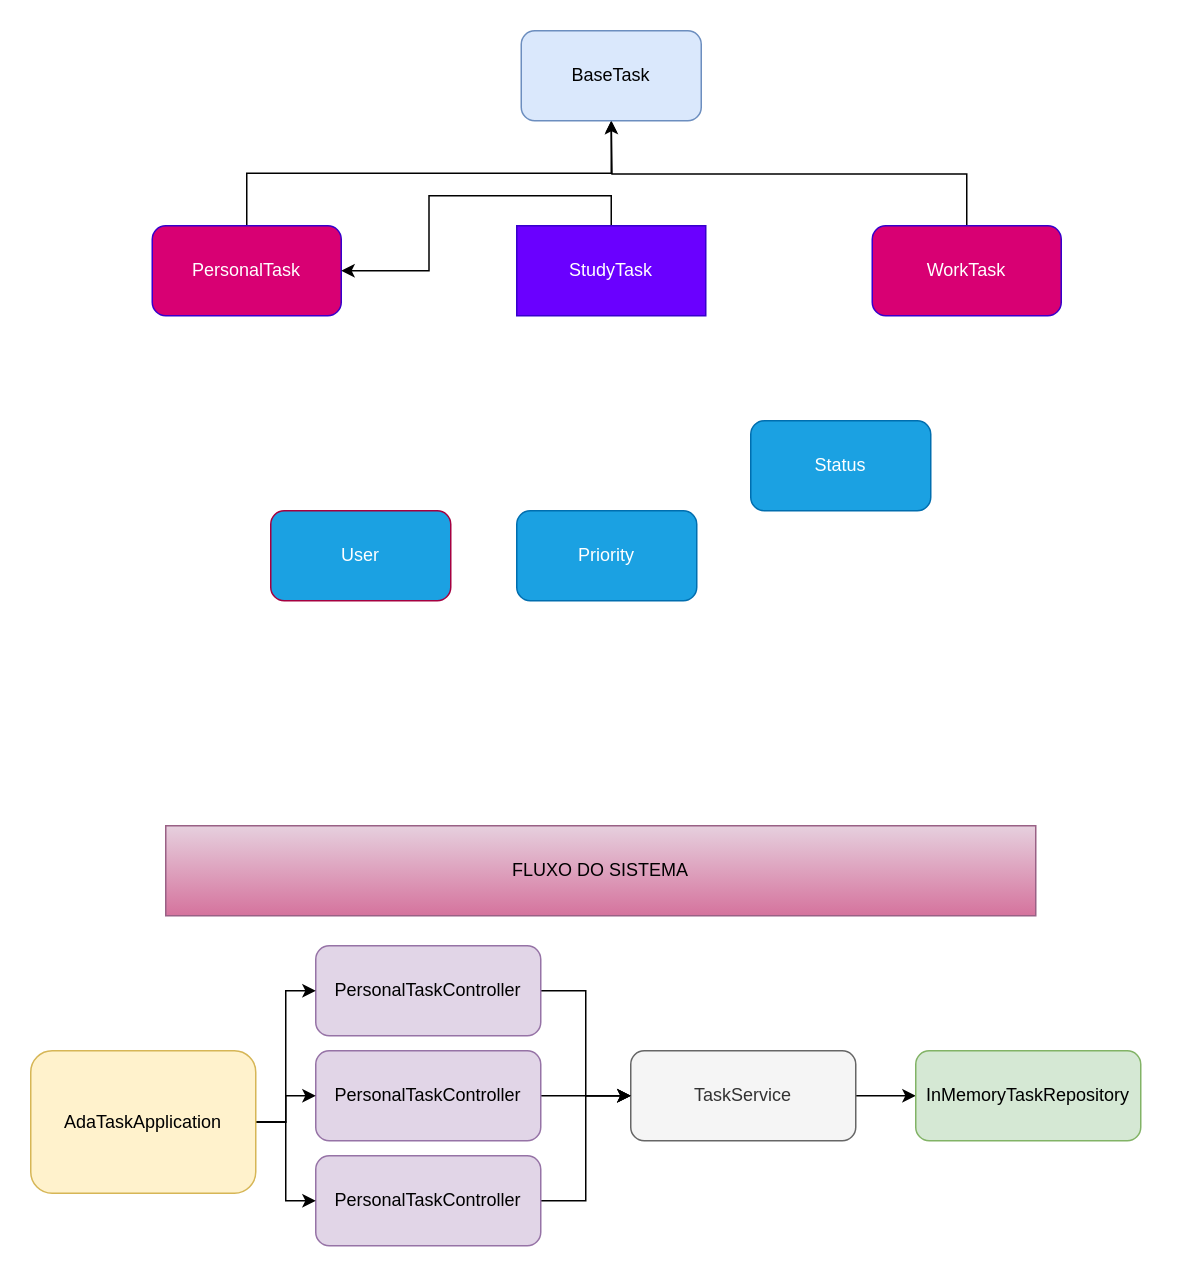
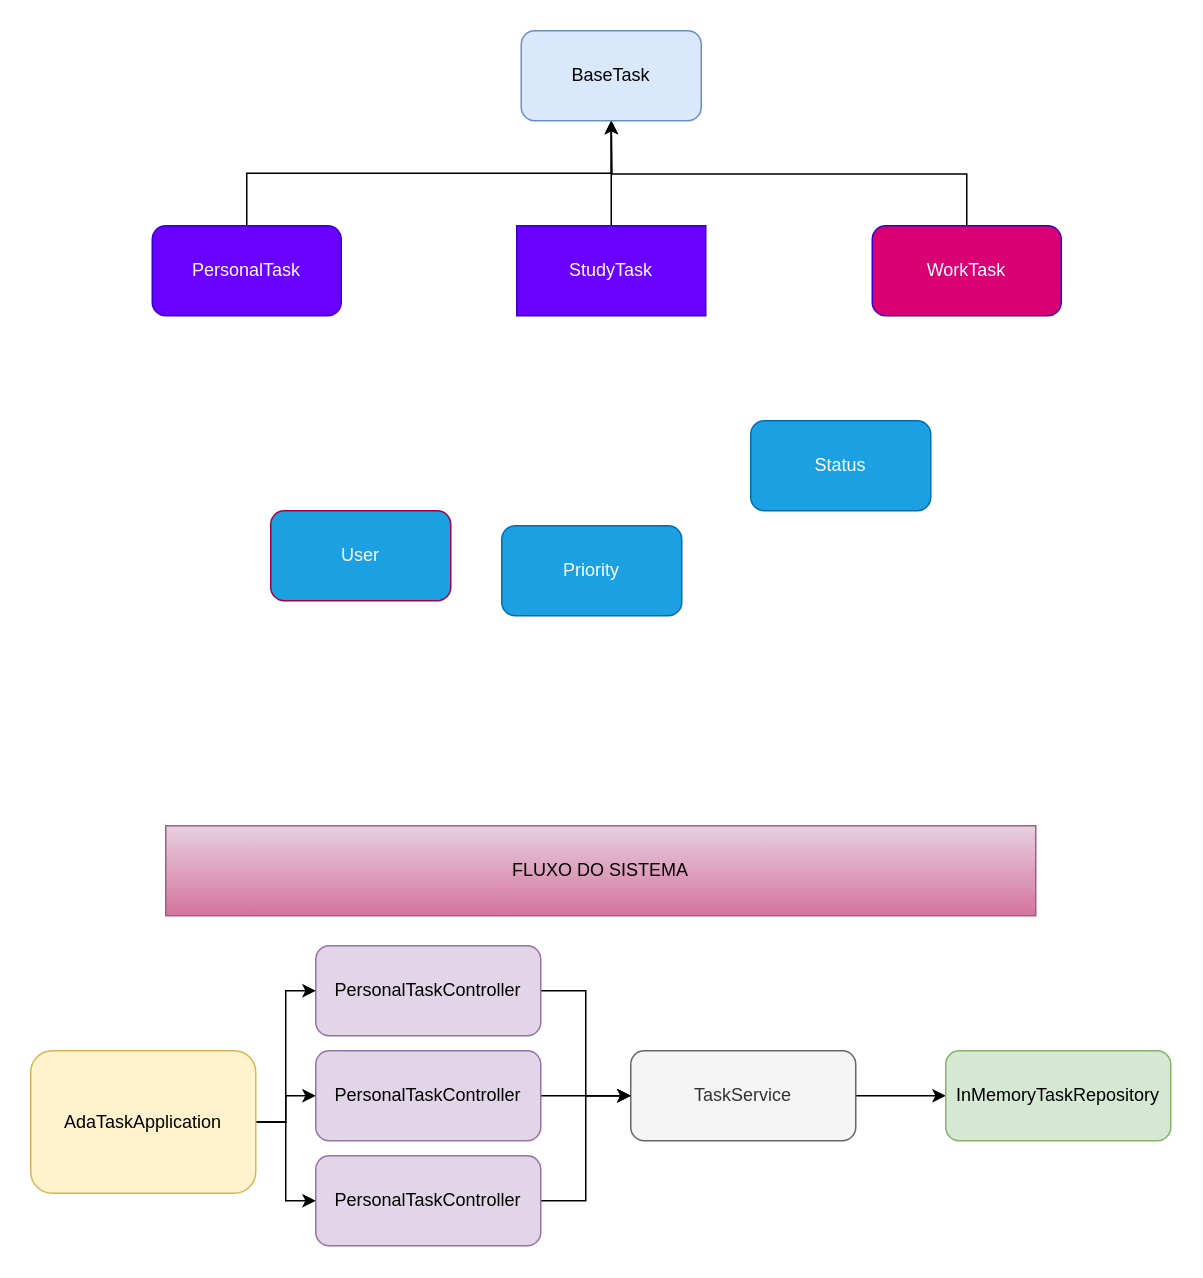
(445, 196) -> (611, 187)
(247, 271) -> (247, 271)
(607, 556) -> (592, 571)
(1028, 1096) -> (1058, 1096)
